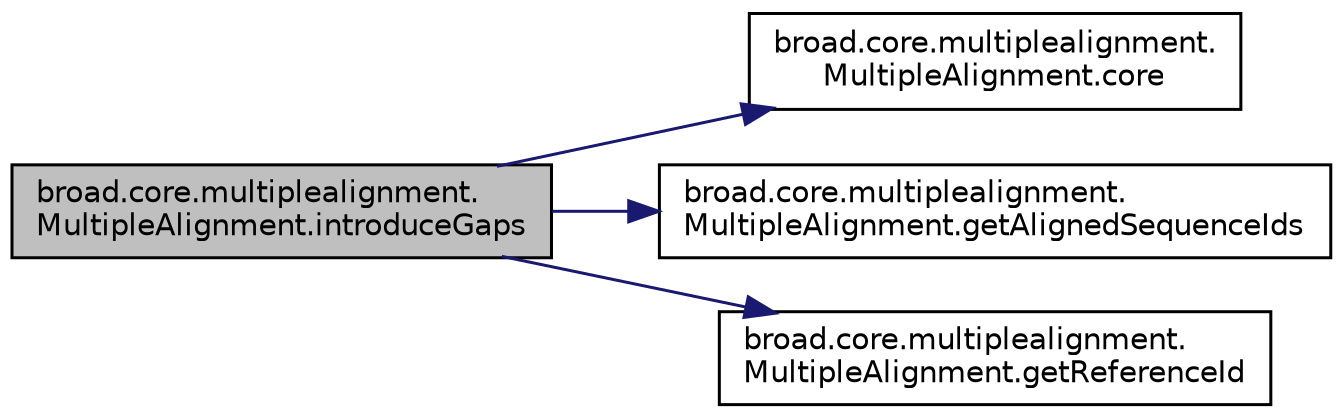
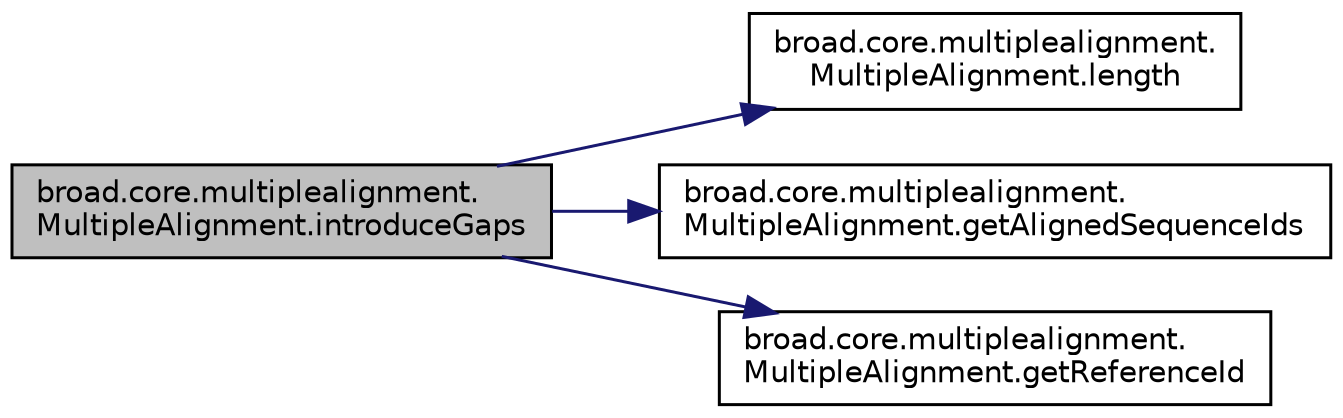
(995, 61) -> (995, 61)
